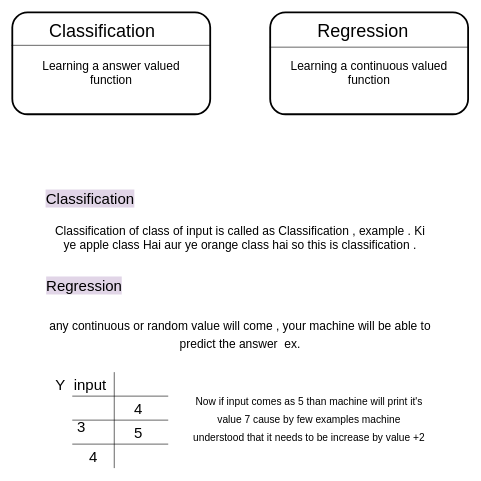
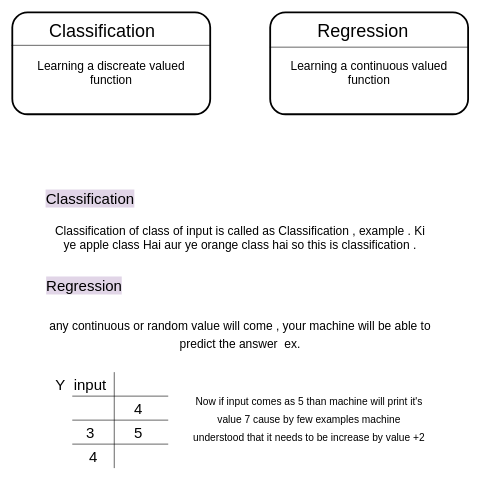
(111, 72) -> (111, 72)
(81, 426) -> (90, 432)
